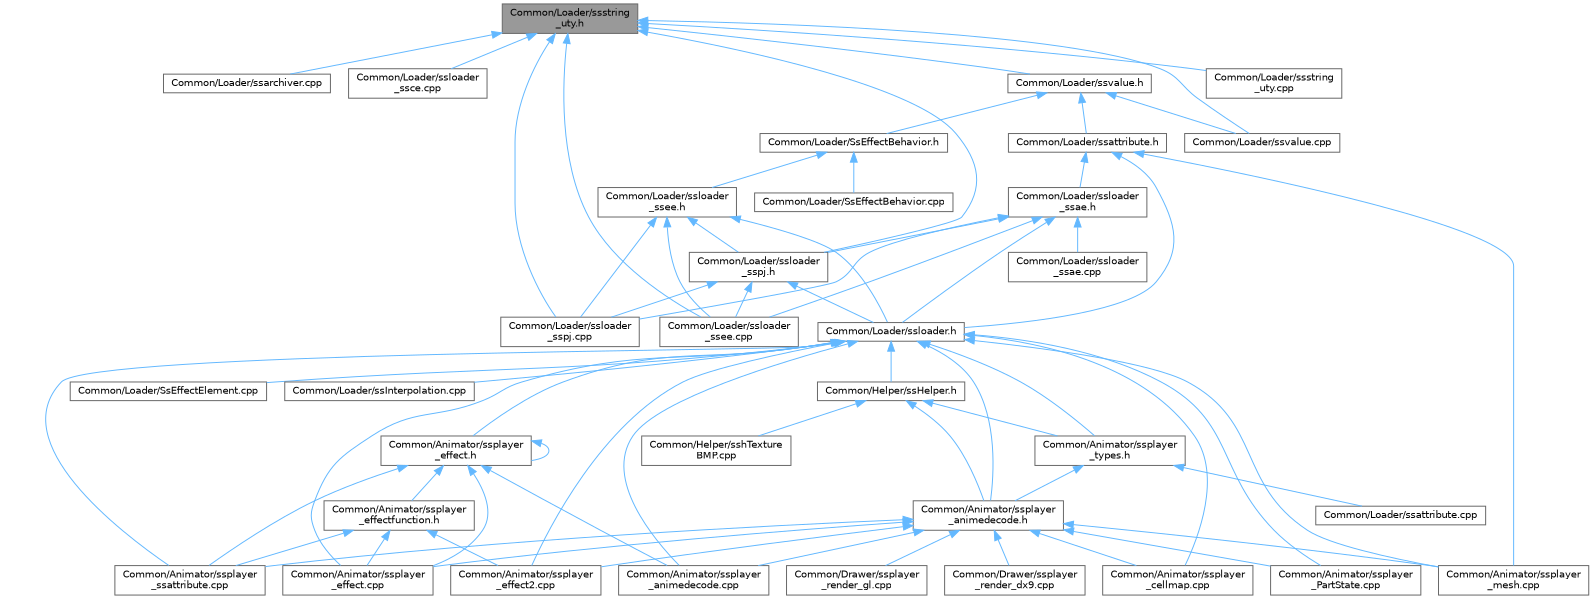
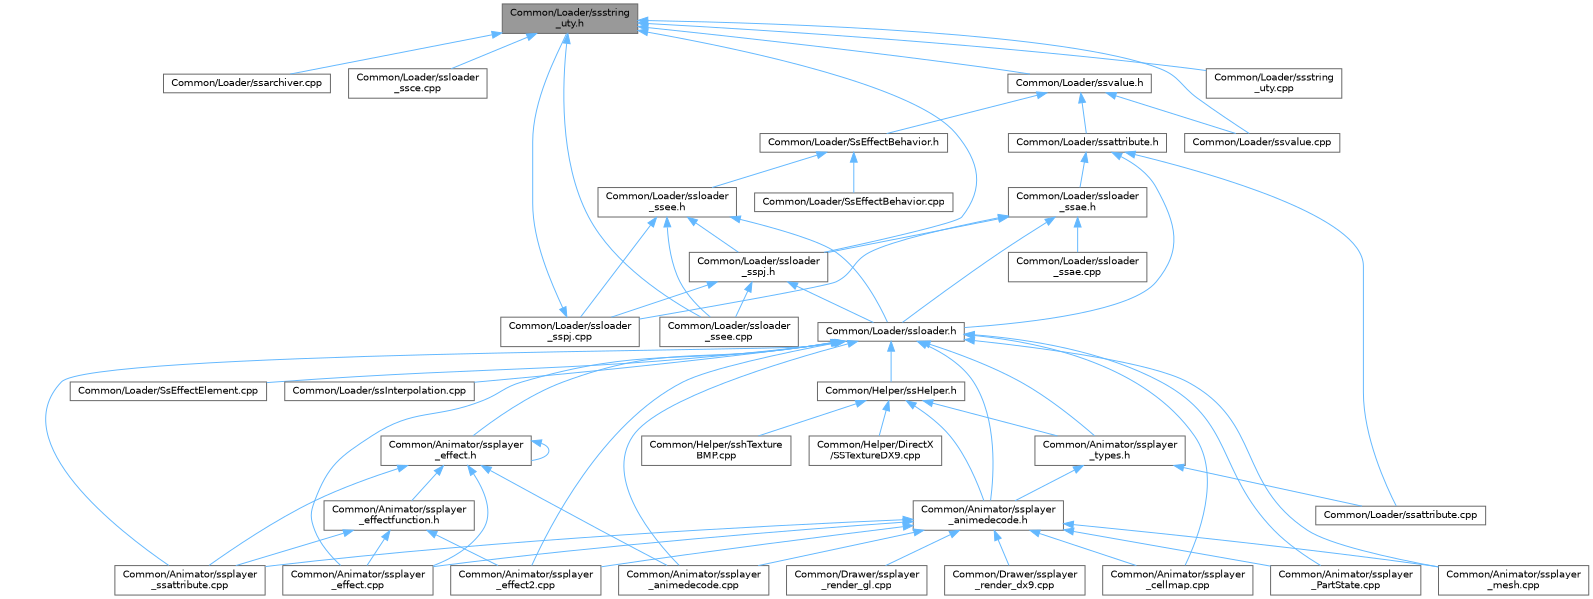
(515, 180) -> (533, 170)
(1478, 239) -> (1360, 258)
(902, 270) -> none
none -> (875, 451)
